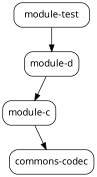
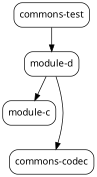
(52, 15) -> (52, 15)
(39, 134) -> (63, 109)
